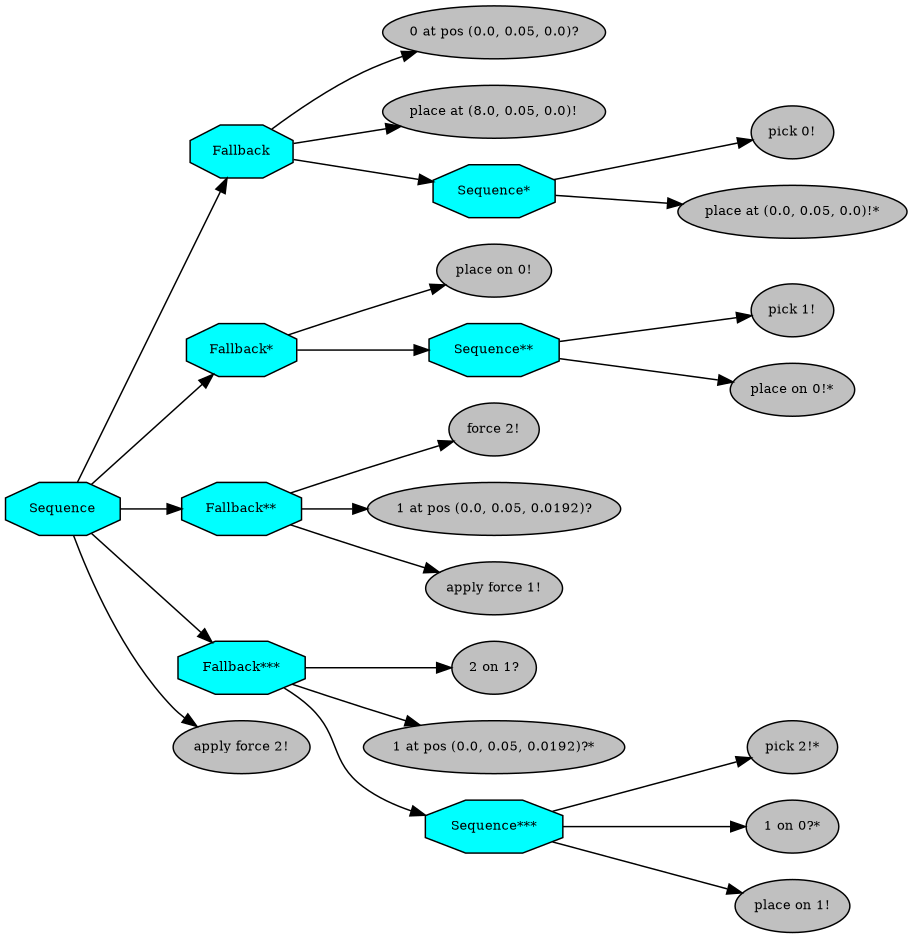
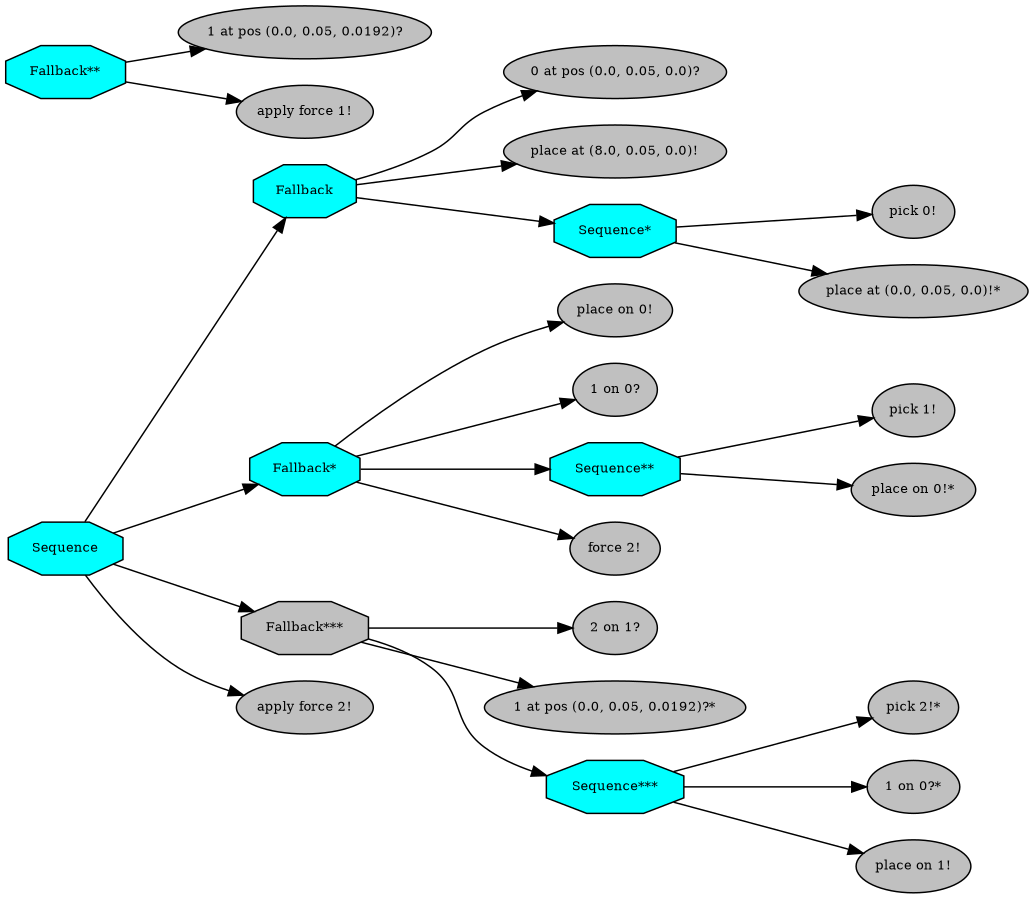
none -> (615, 390)
(364, 469) -> (458, 508)
(143, 509) -> none
(242, 668) -> (305, 628)
